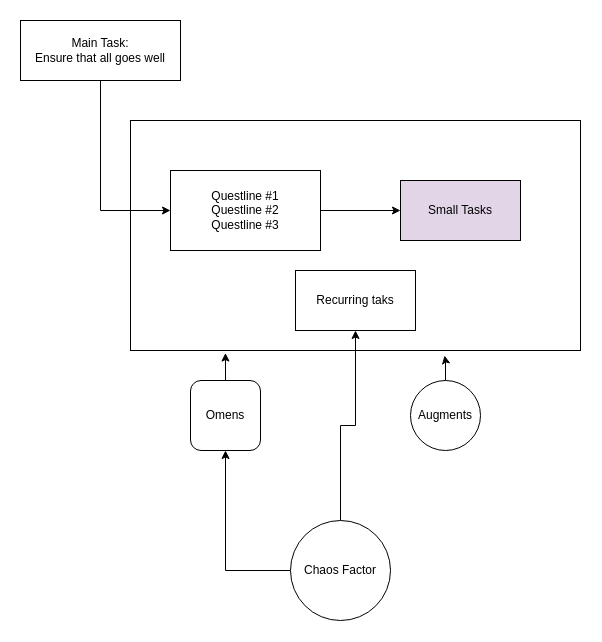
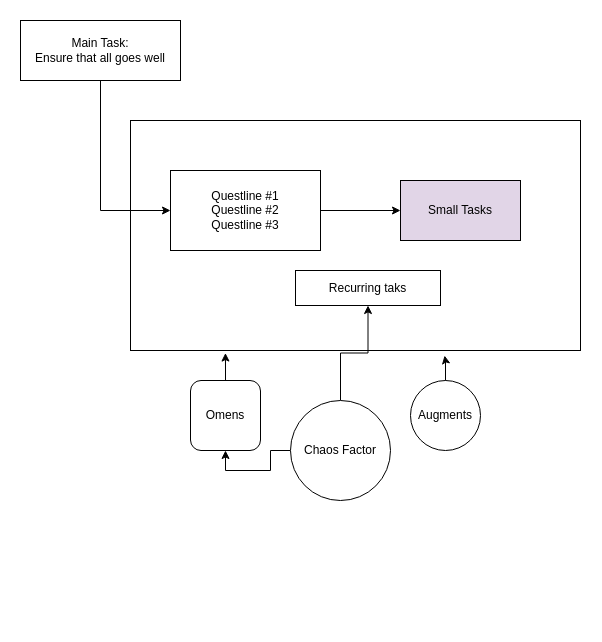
(356, 301) -> (368, 288)
(341, 571) -> (341, 451)
